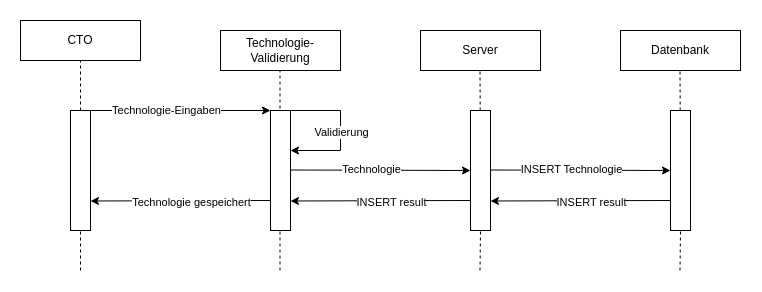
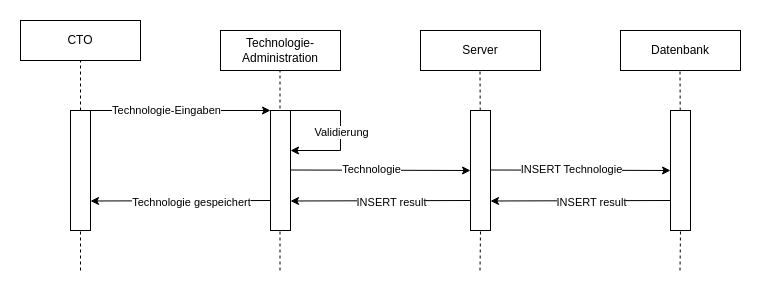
(281, 51) -> (281, 51)
